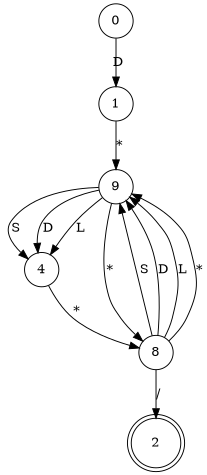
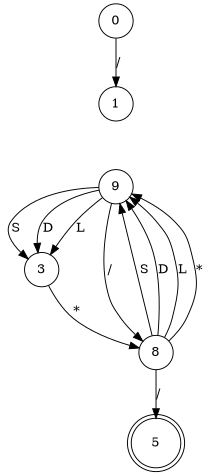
(118, 62) -> (118, 62)
(116, 141) -> none
(42, 270) -> (42, 270)
(110, 270) -> (110, 270)
(156, 443) -> (156, 443)
